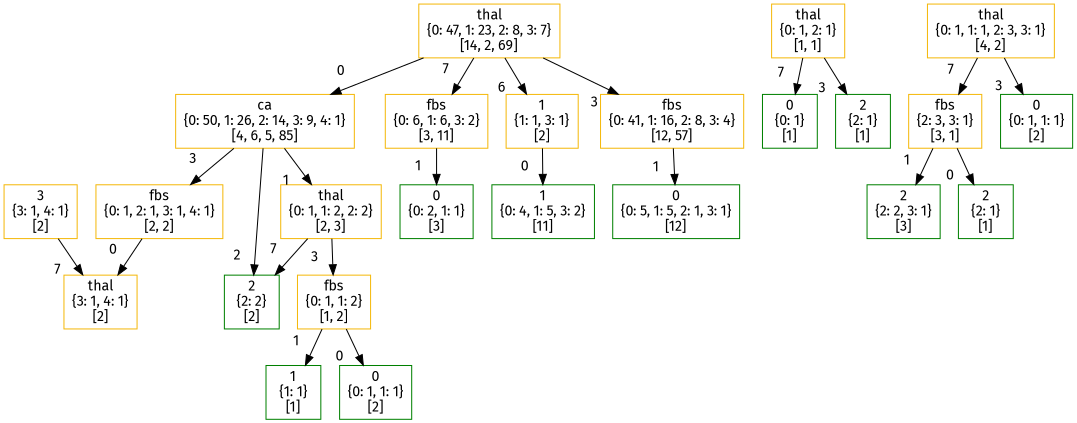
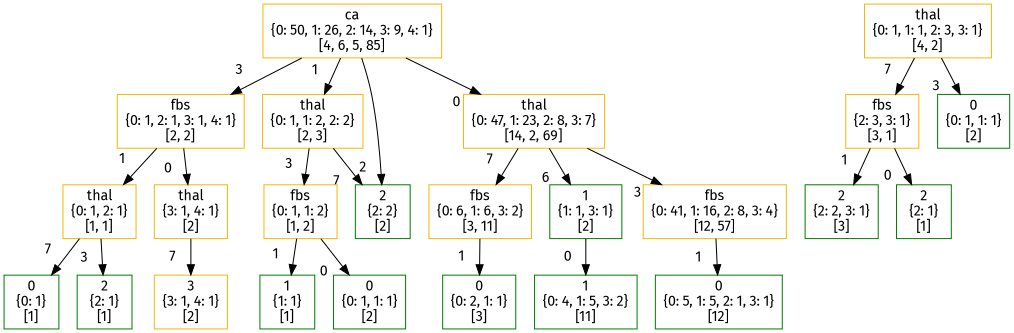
(382, 74) -> (439, 74)
(542, 121) -> (586, 212)
none -> (144, 163)
(68, 253) -> (191, 252)
